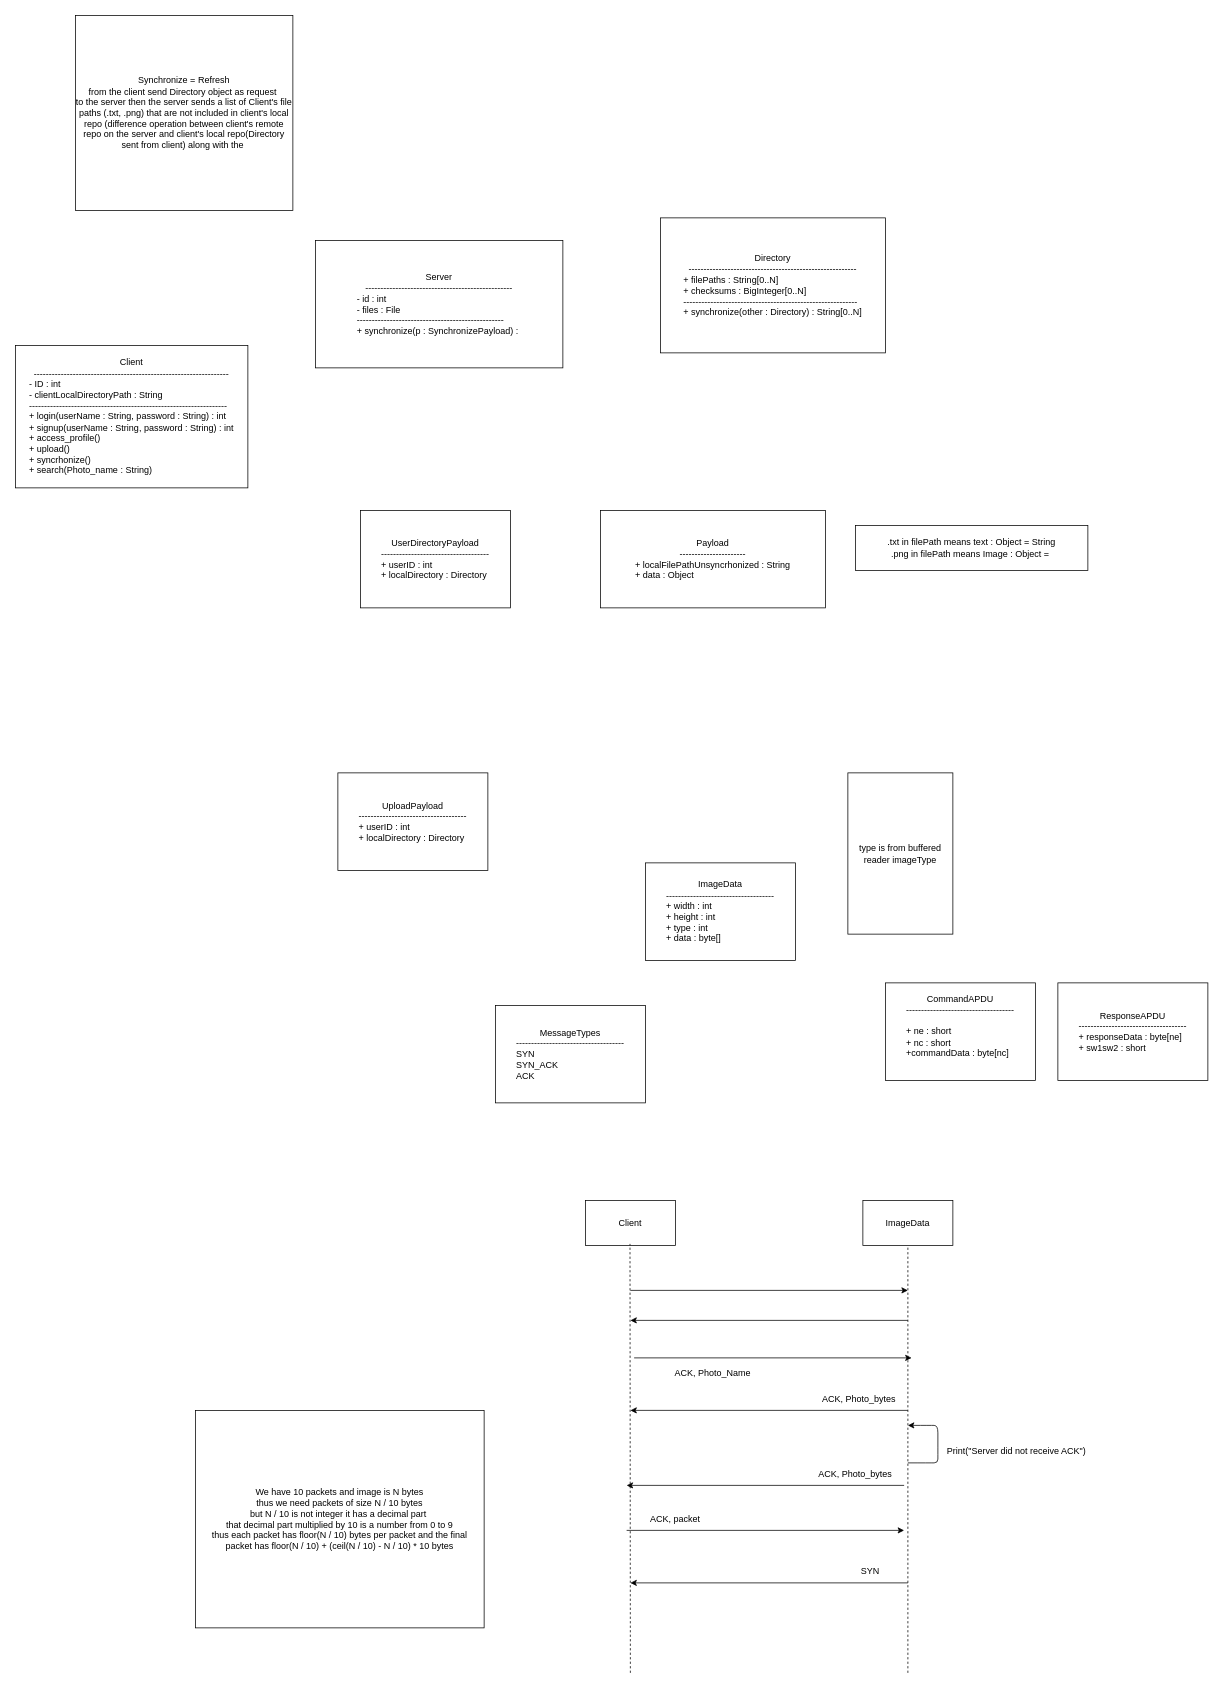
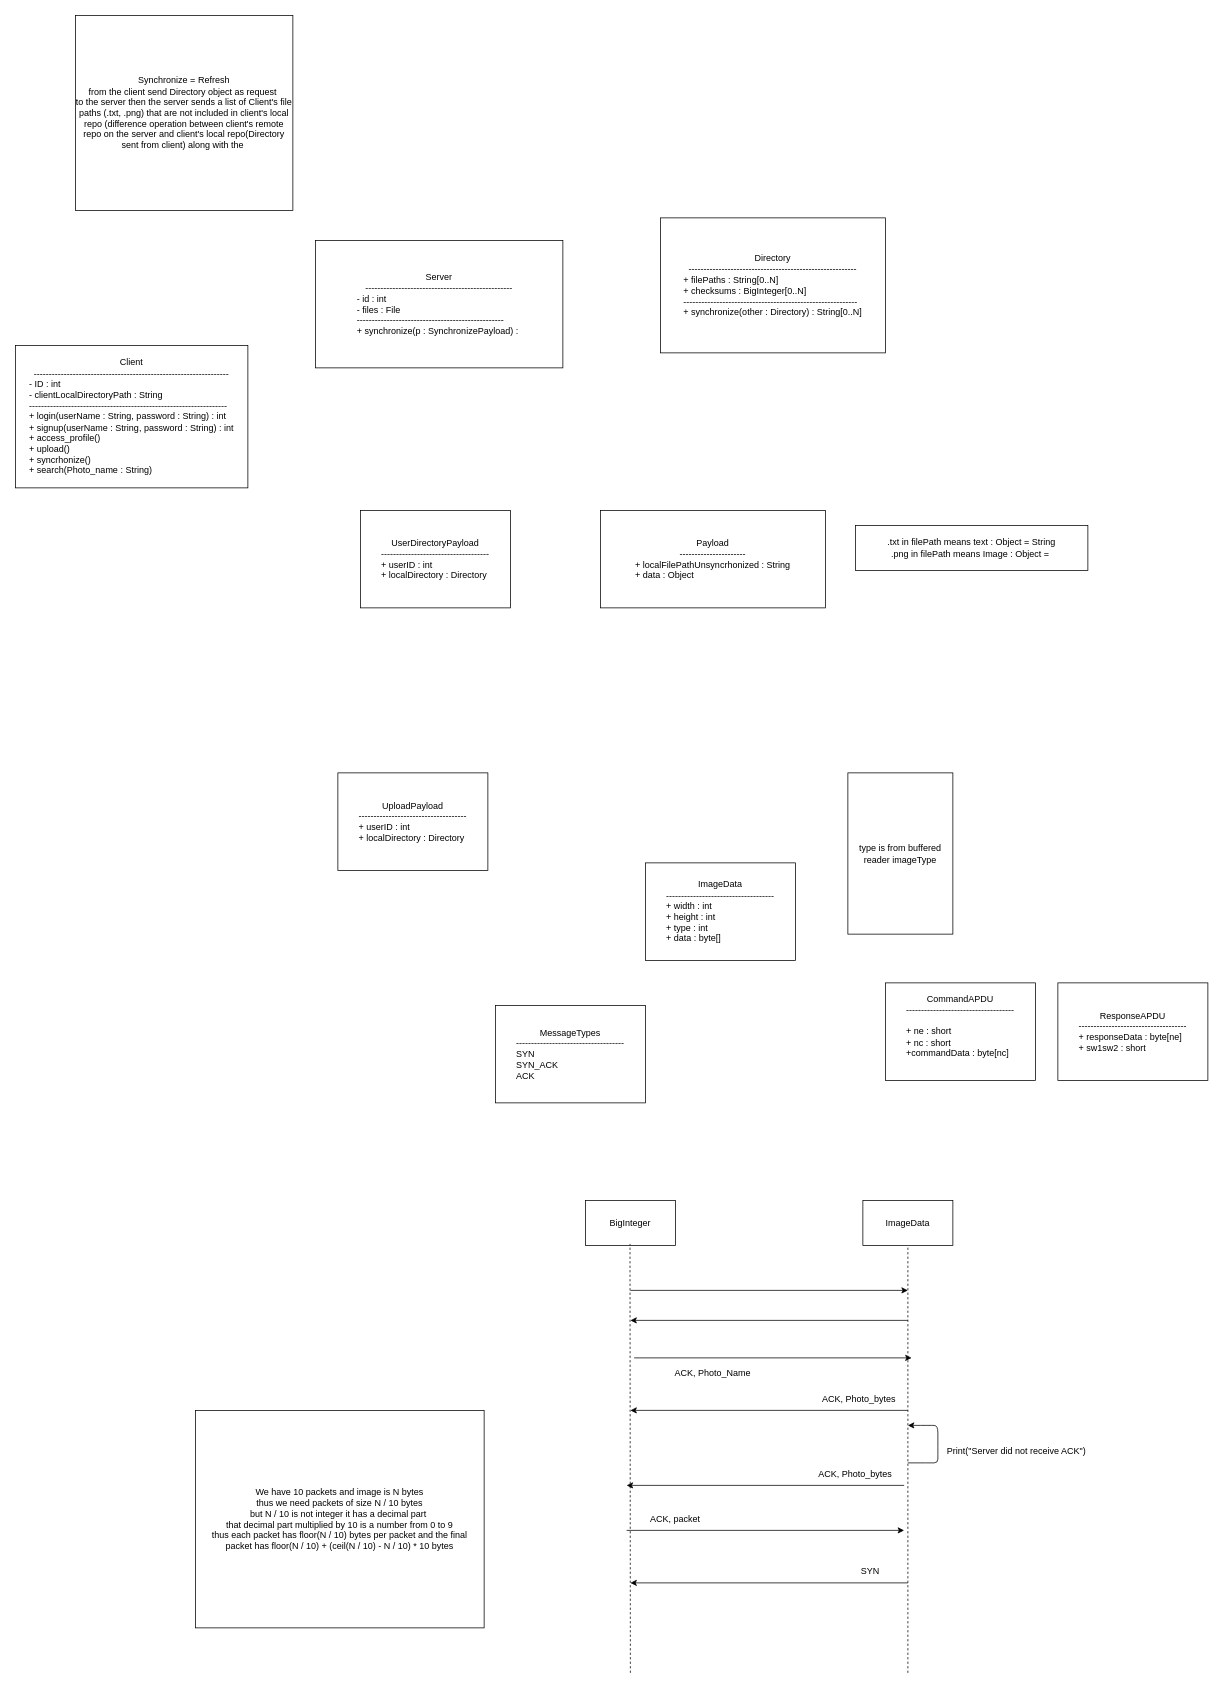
(630, 1223) -> (630, 1223)
